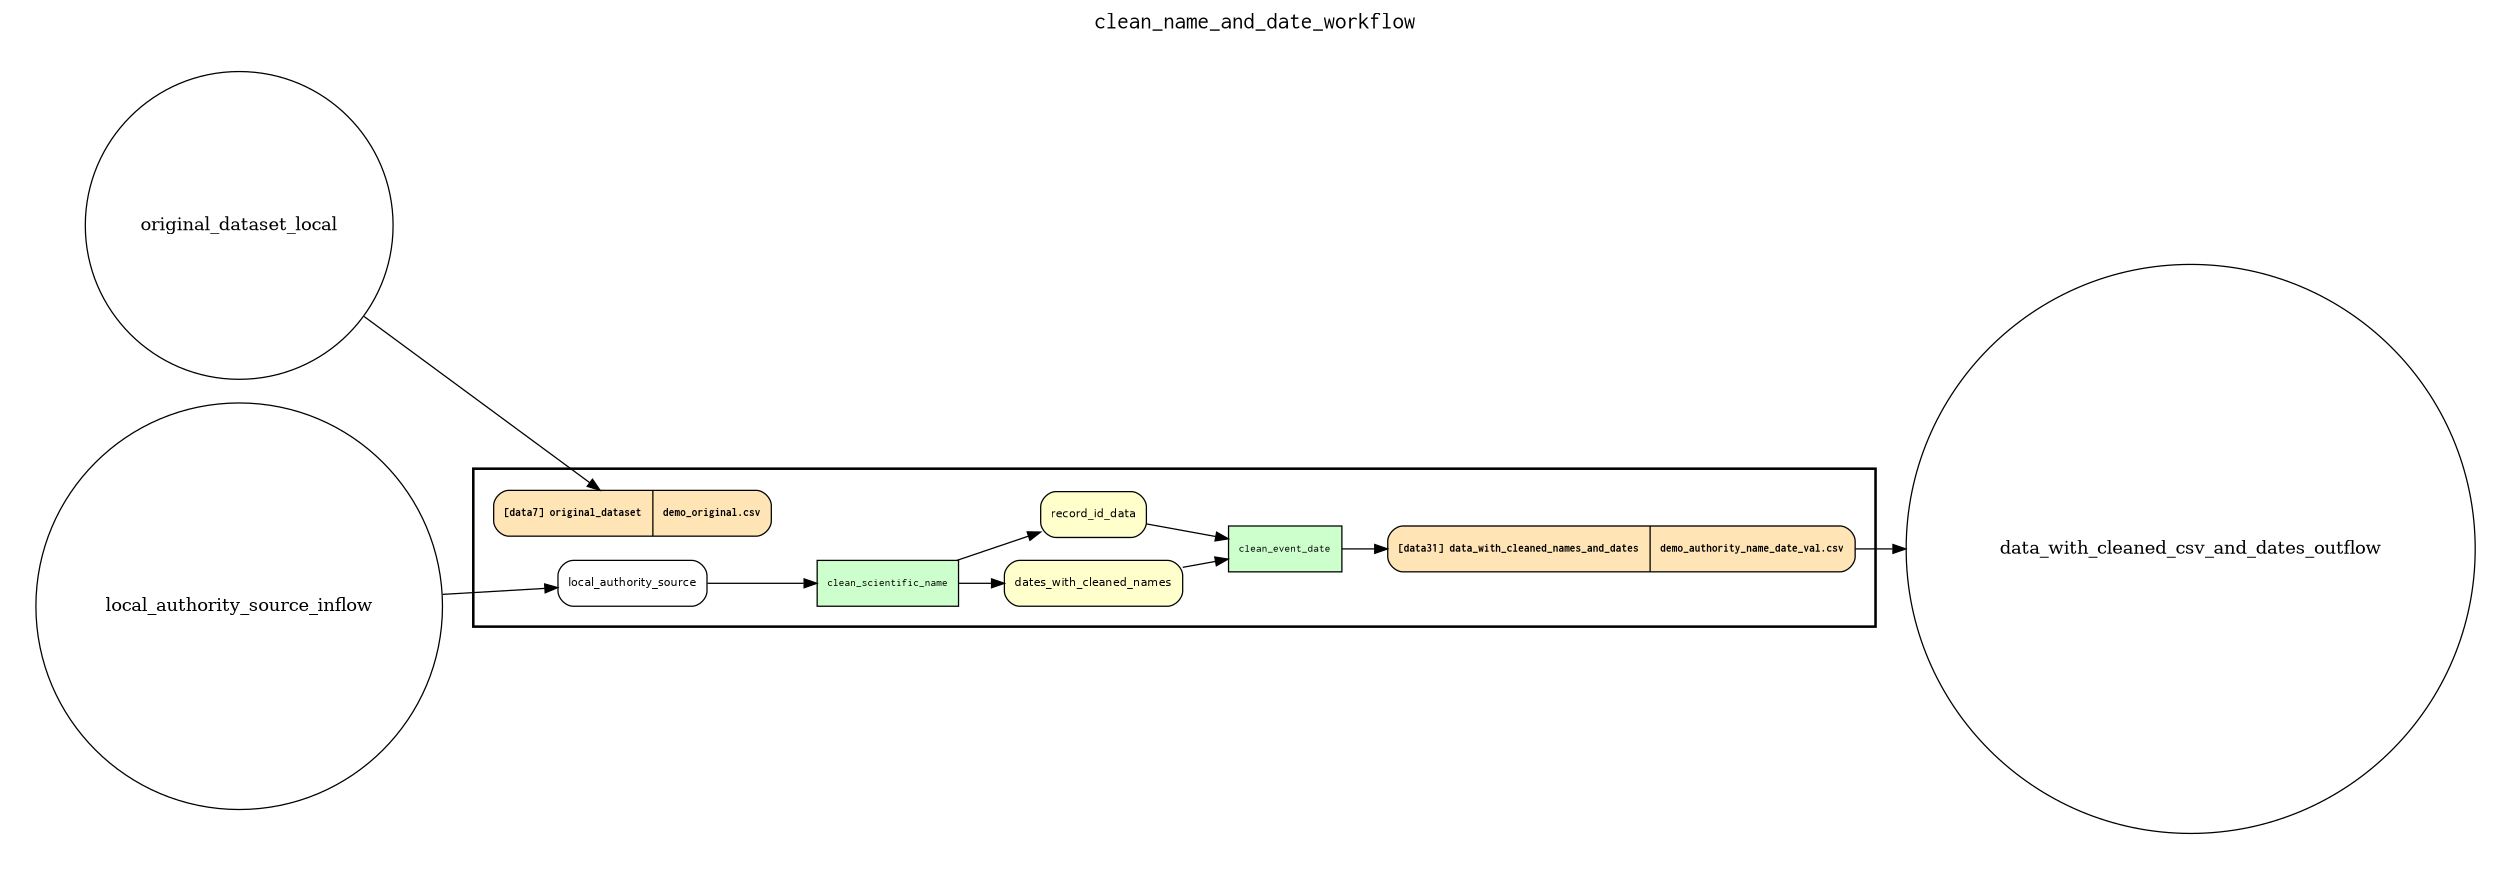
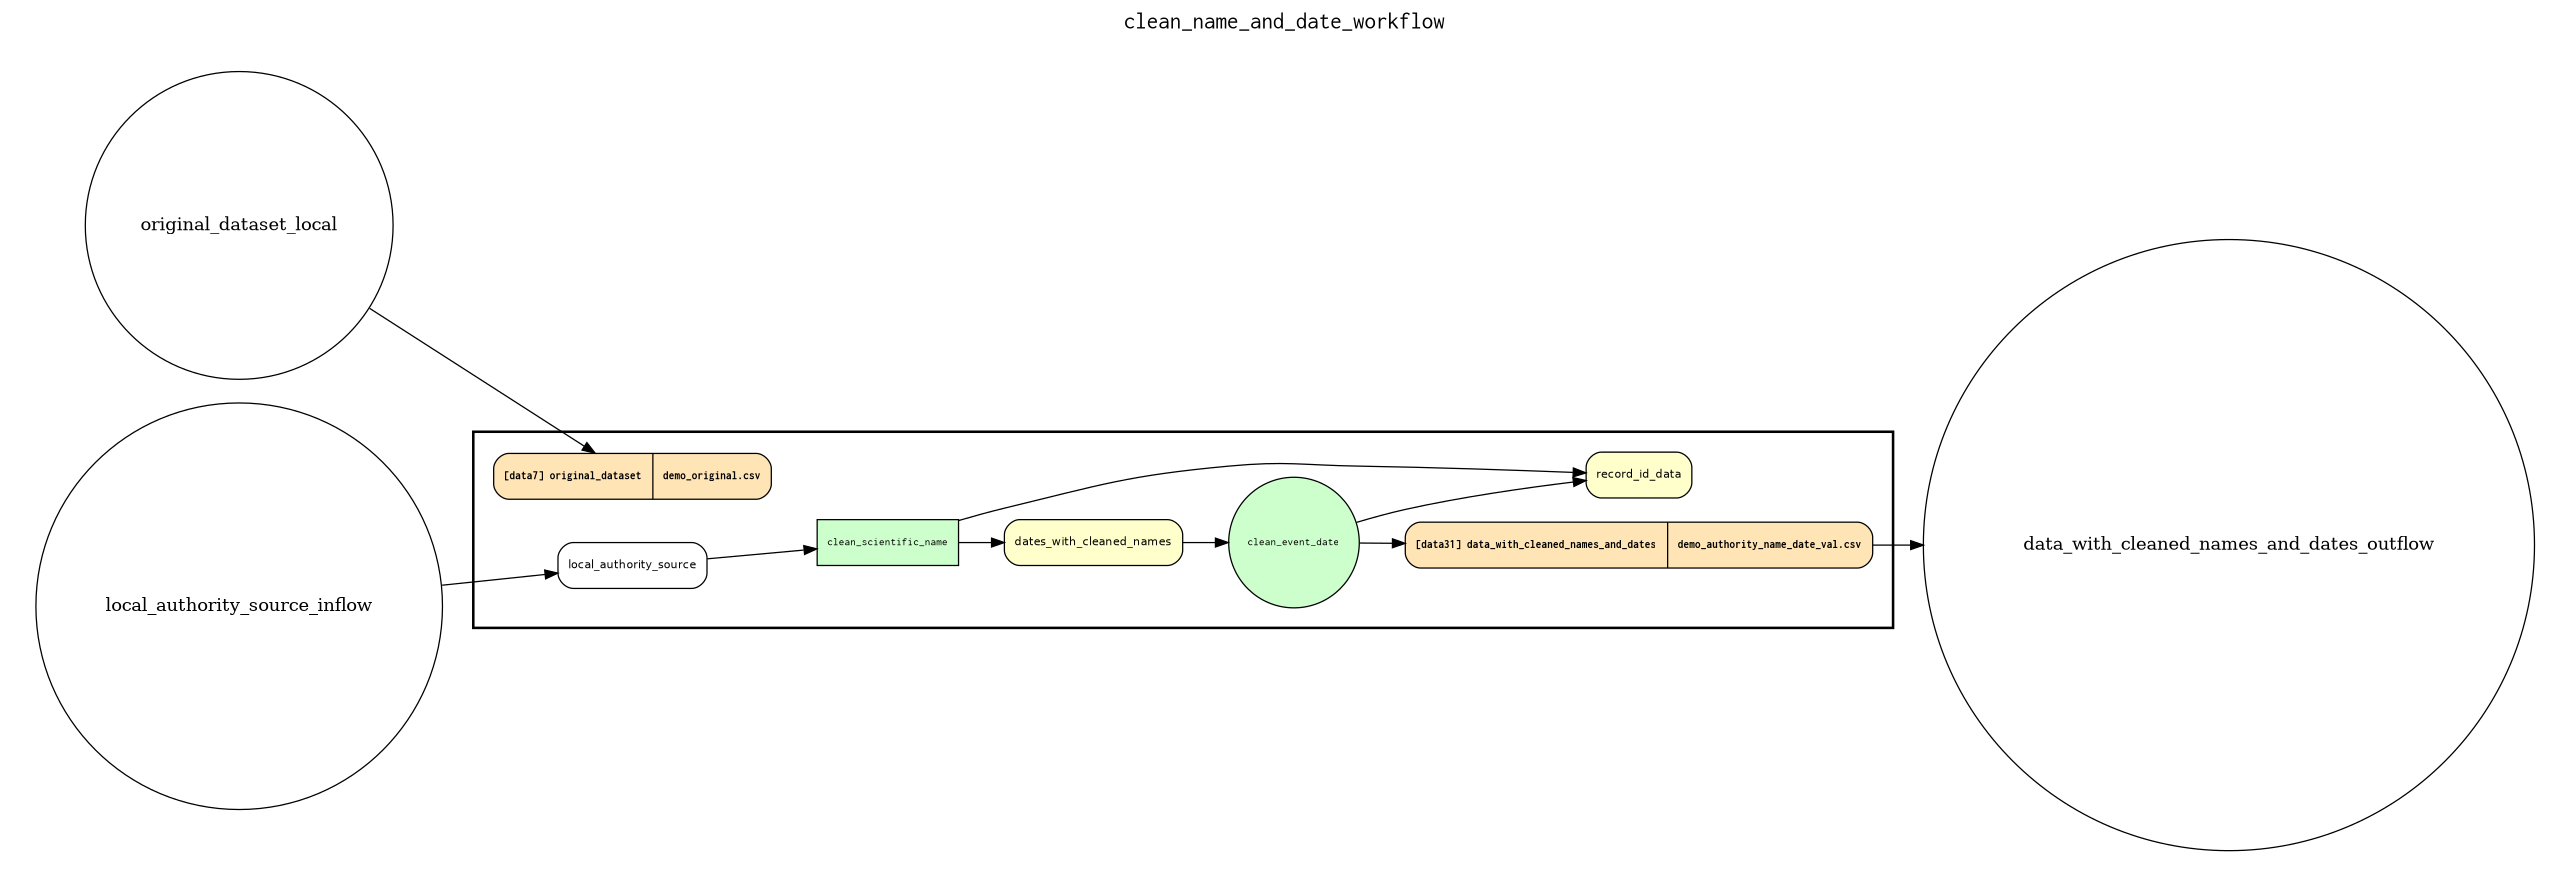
(1181, 530) -> (1464, 498)
(1285, 549) -> (1294, 543)
(2191, 549) -> (2229, 545)
